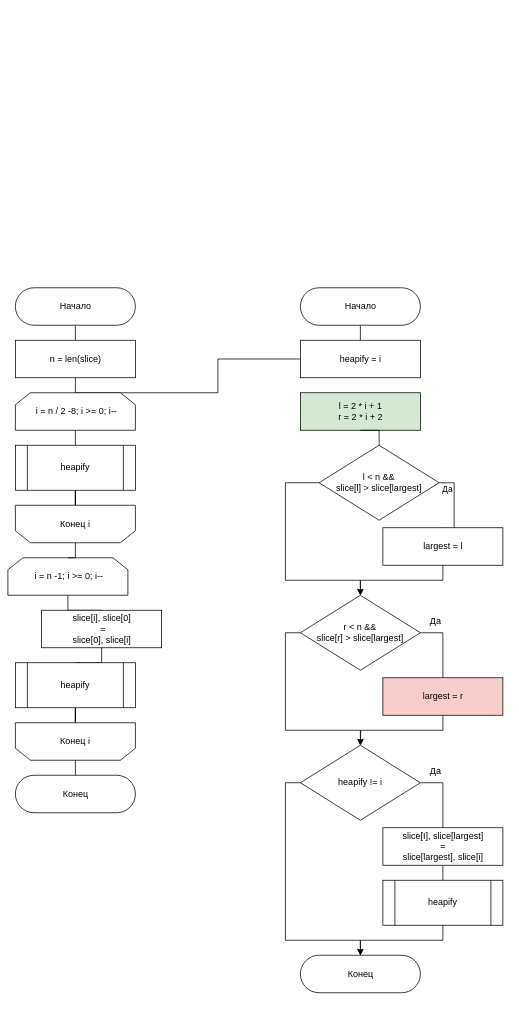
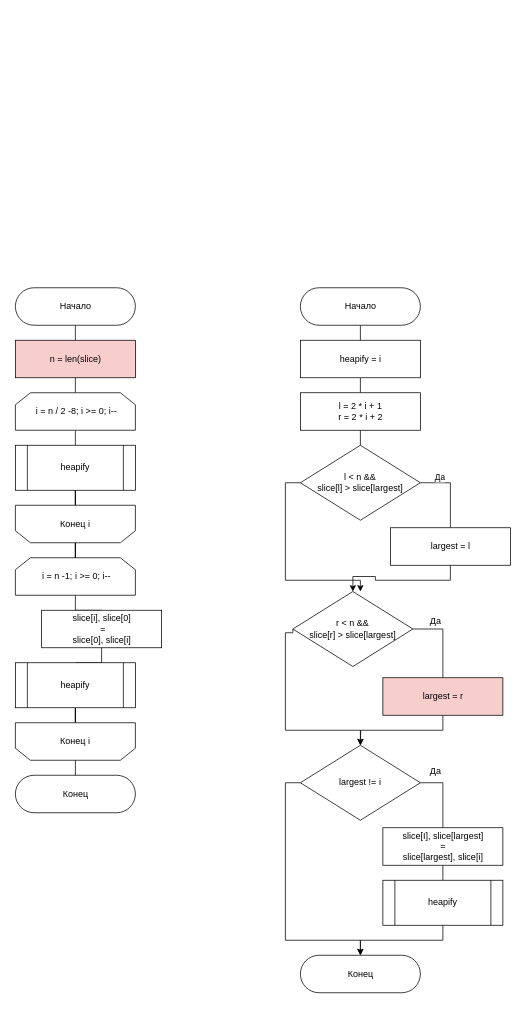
(75, 359) -> (75, 359)
(218, 384) -> (75, 391)
none -> (360, 385)
(360, 411) -> (360, 411)
(379, 483) -> (360, 483)
(443, 546) -> (450, 546)
(68, 576) -> (75, 576)
(360, 633) -> (353, 629)
(360, 783) -> (360, 783)
